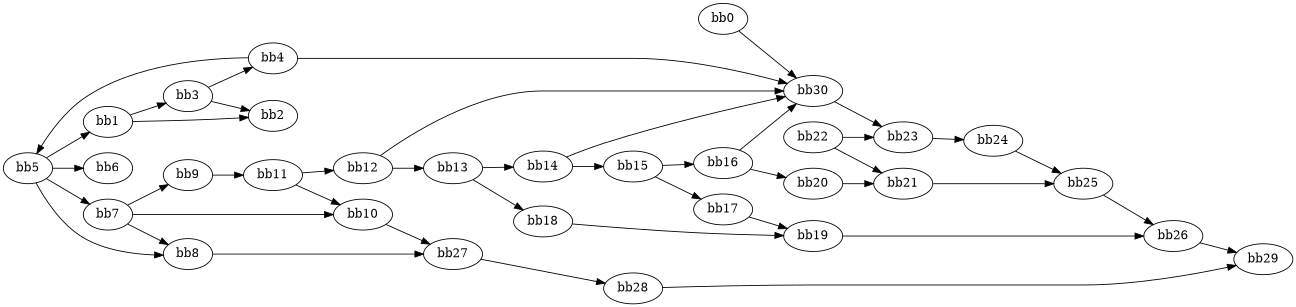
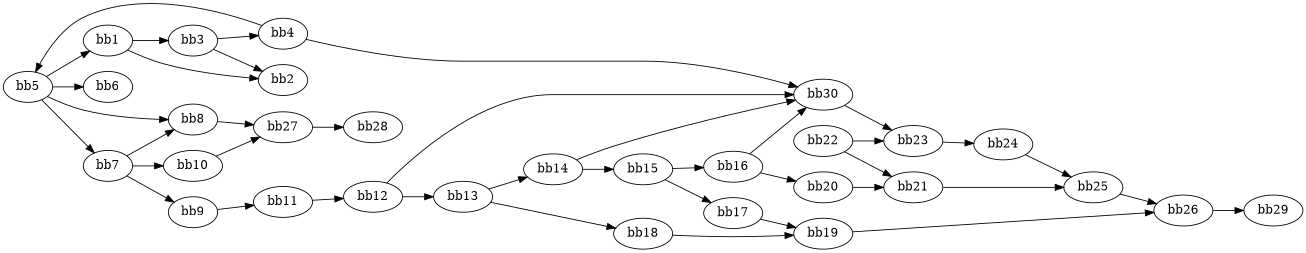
(723, 19) -> none
(314, 193) -> none
(946, 285) -> none
